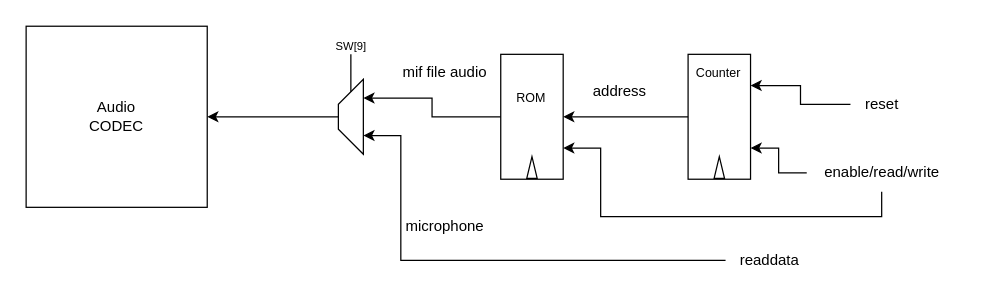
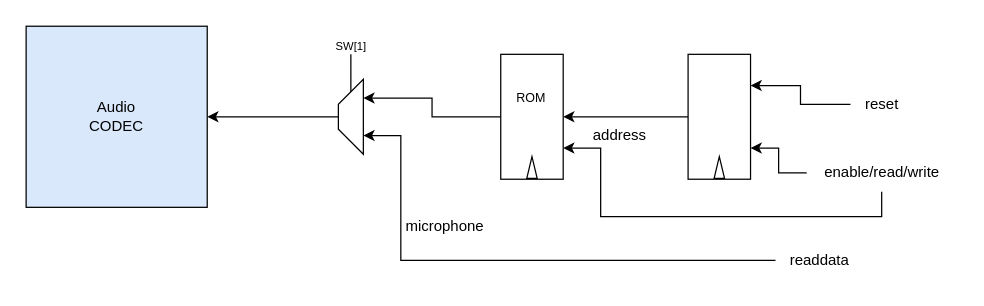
(351, 46) -> (351, 46)
(444, 73) -> none
(719, 73) -> none
(619, 92) -> (619, 136)
(116, 117) -> (116, 117)
(769, 261) -> (819, 261)
